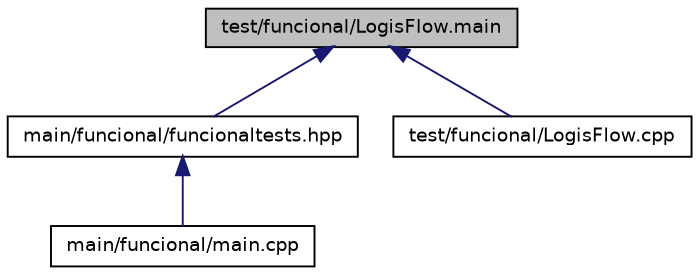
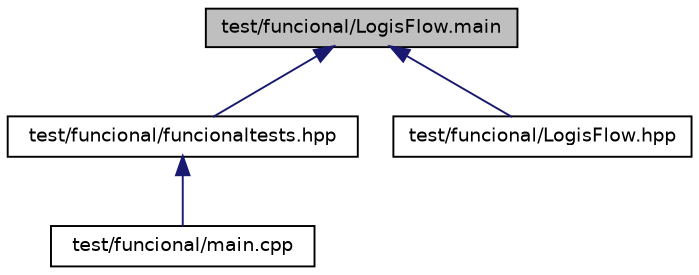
(183, 137) -> (183, 137)
(542, 137) -> (542, 137)
(183, 246) -> (183, 246)
